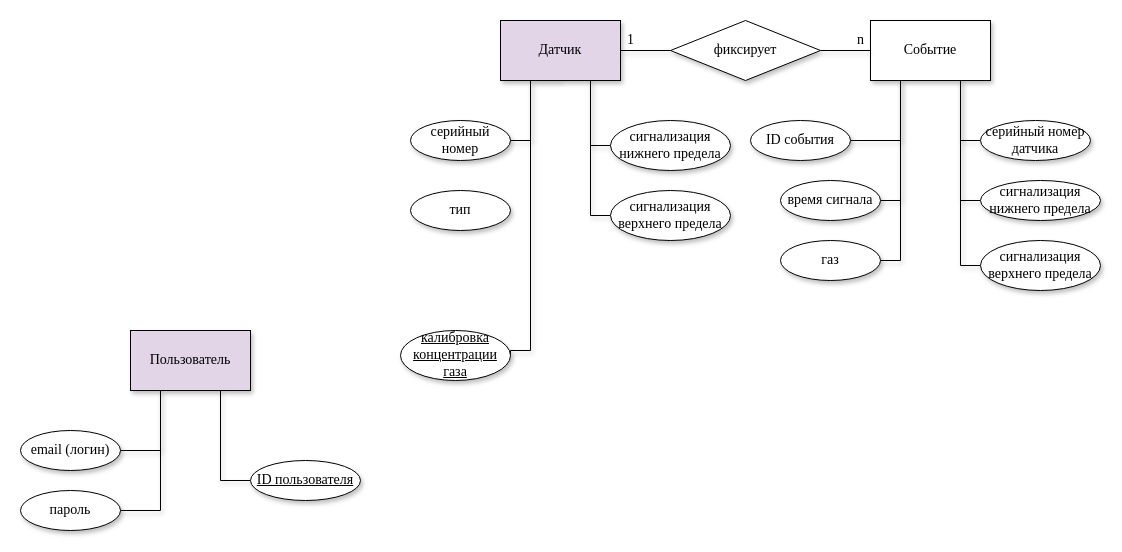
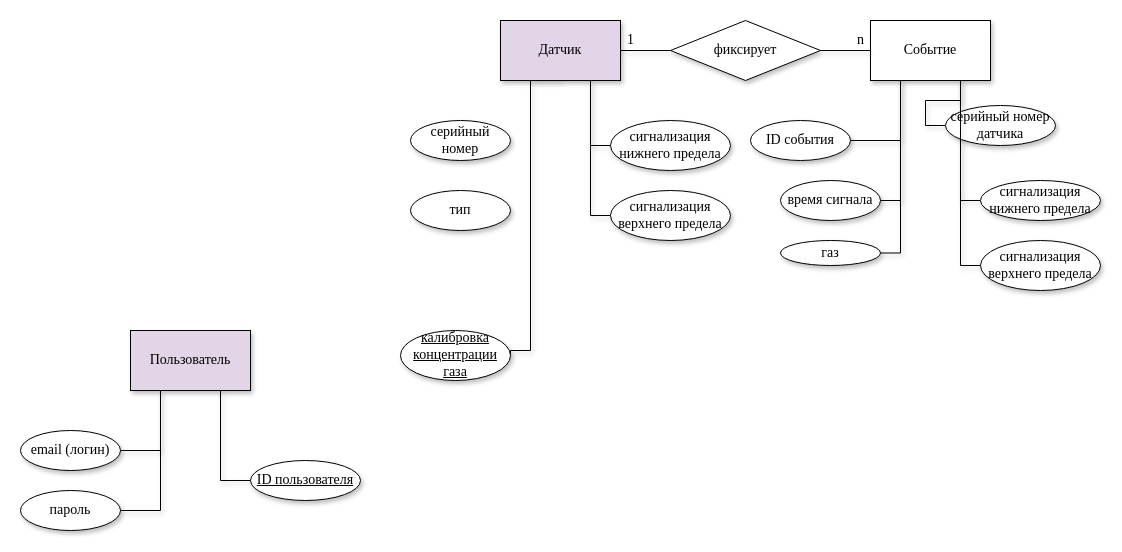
(520, 141) -> none
(1036, 141) -> (1001, 126)
(831, 261) -> (831, 253)
